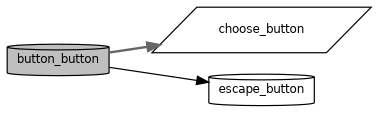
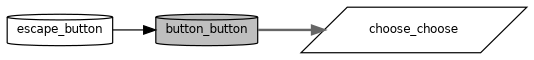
(262, 30) -> (414, 30)
(153, 74) -> (128, 30)
